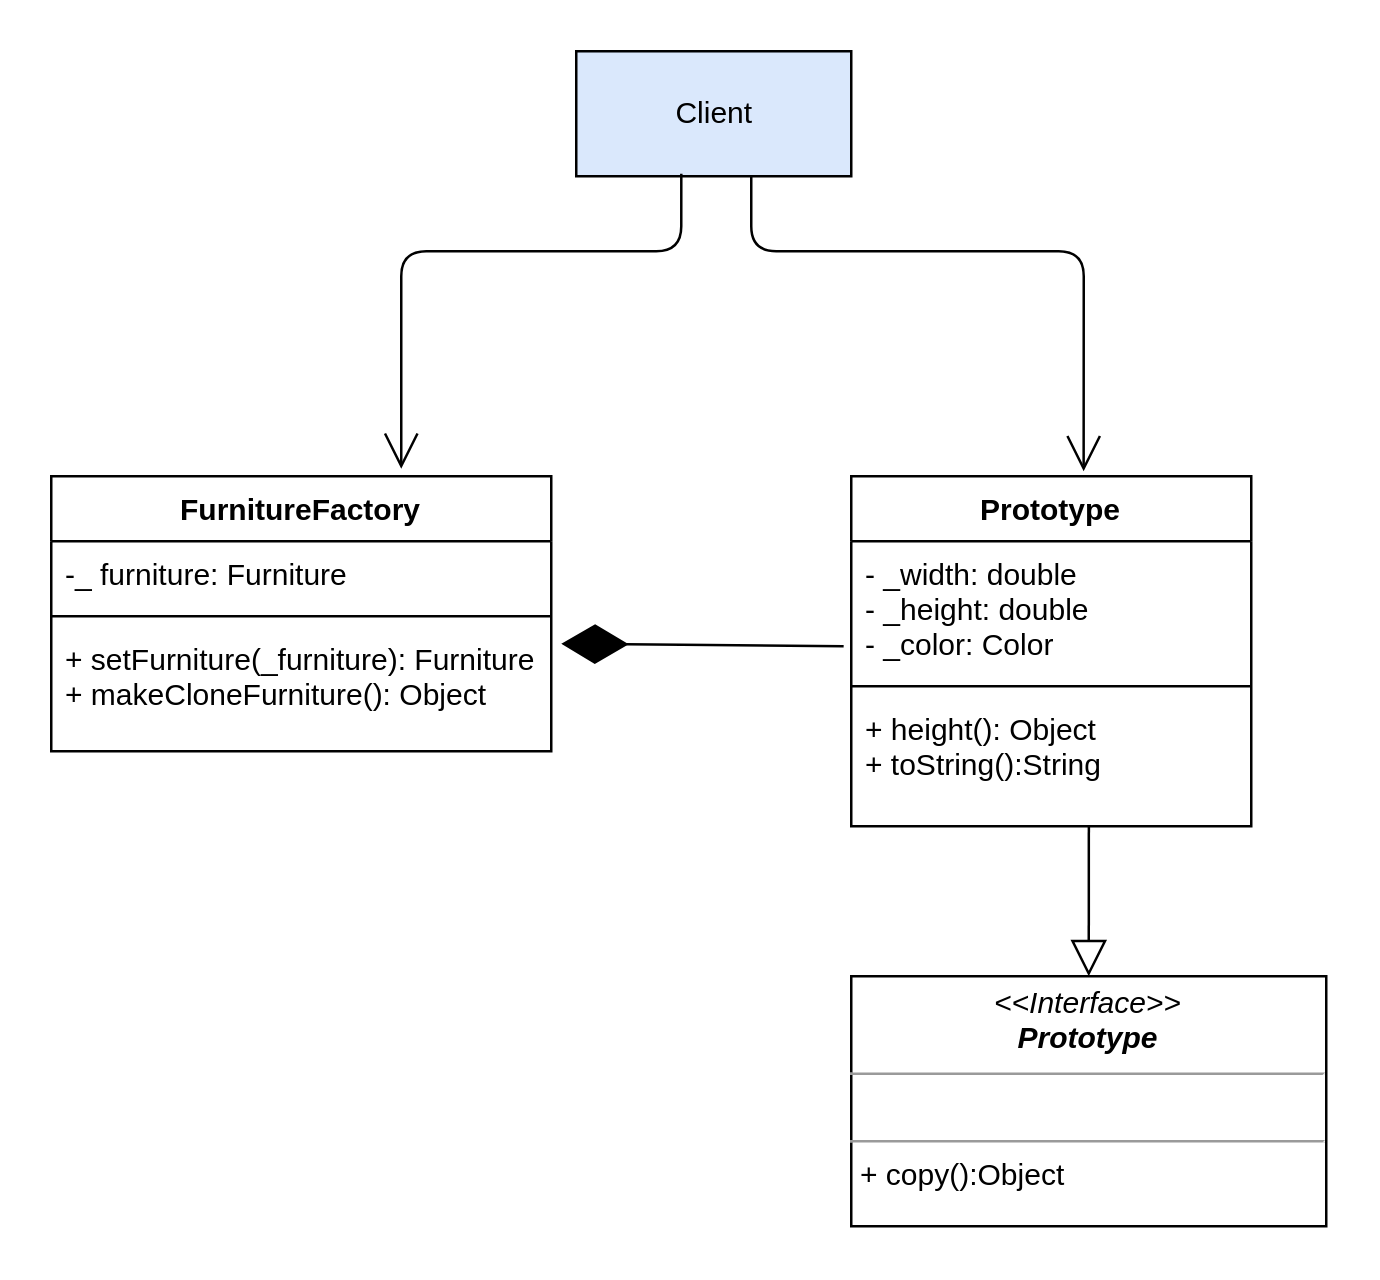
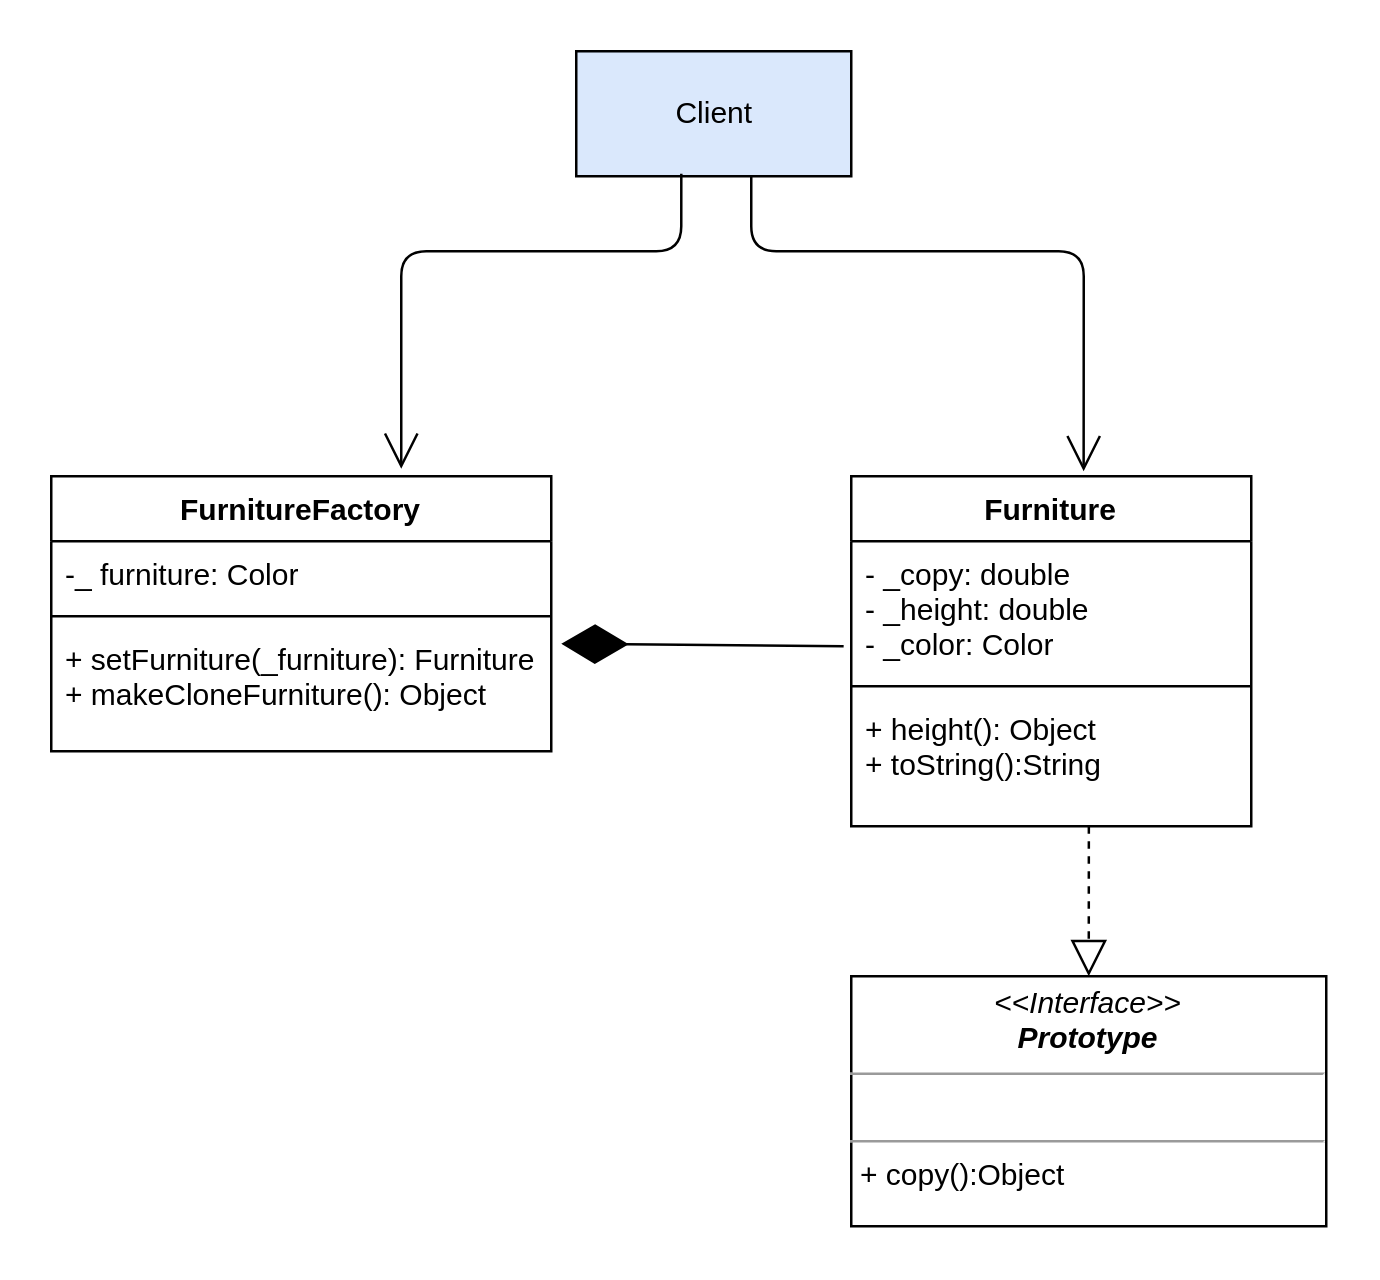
(1050, 510) -> (1050, 510)
(239, 575) -> (205, 575)
(980, 575) -> (975, 575)
(1089, 887) -> (1089, 887)
